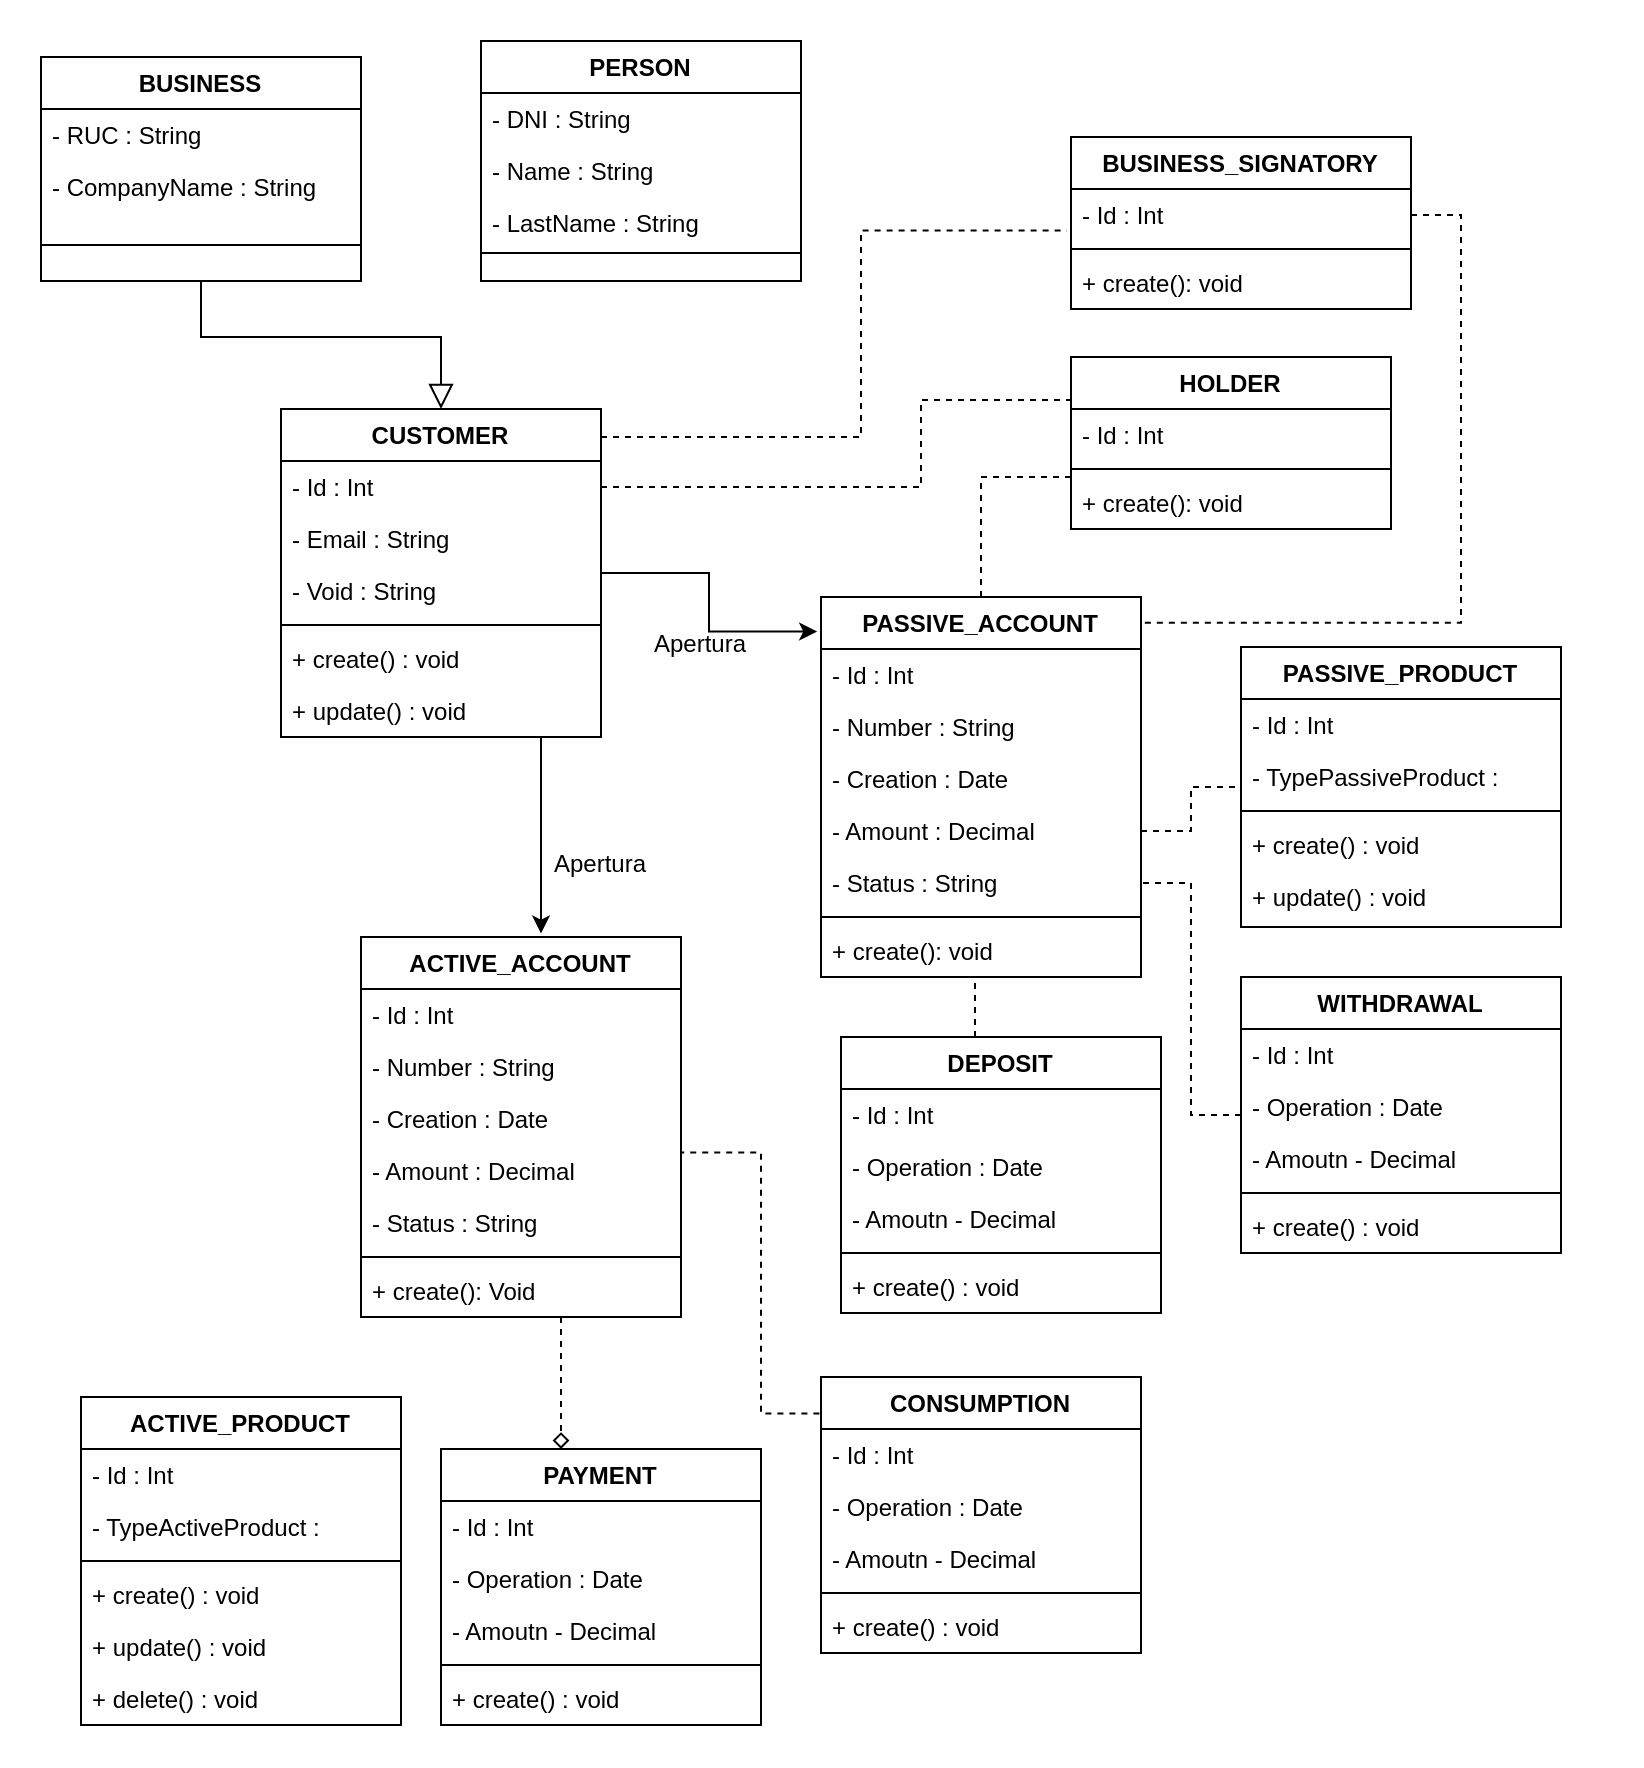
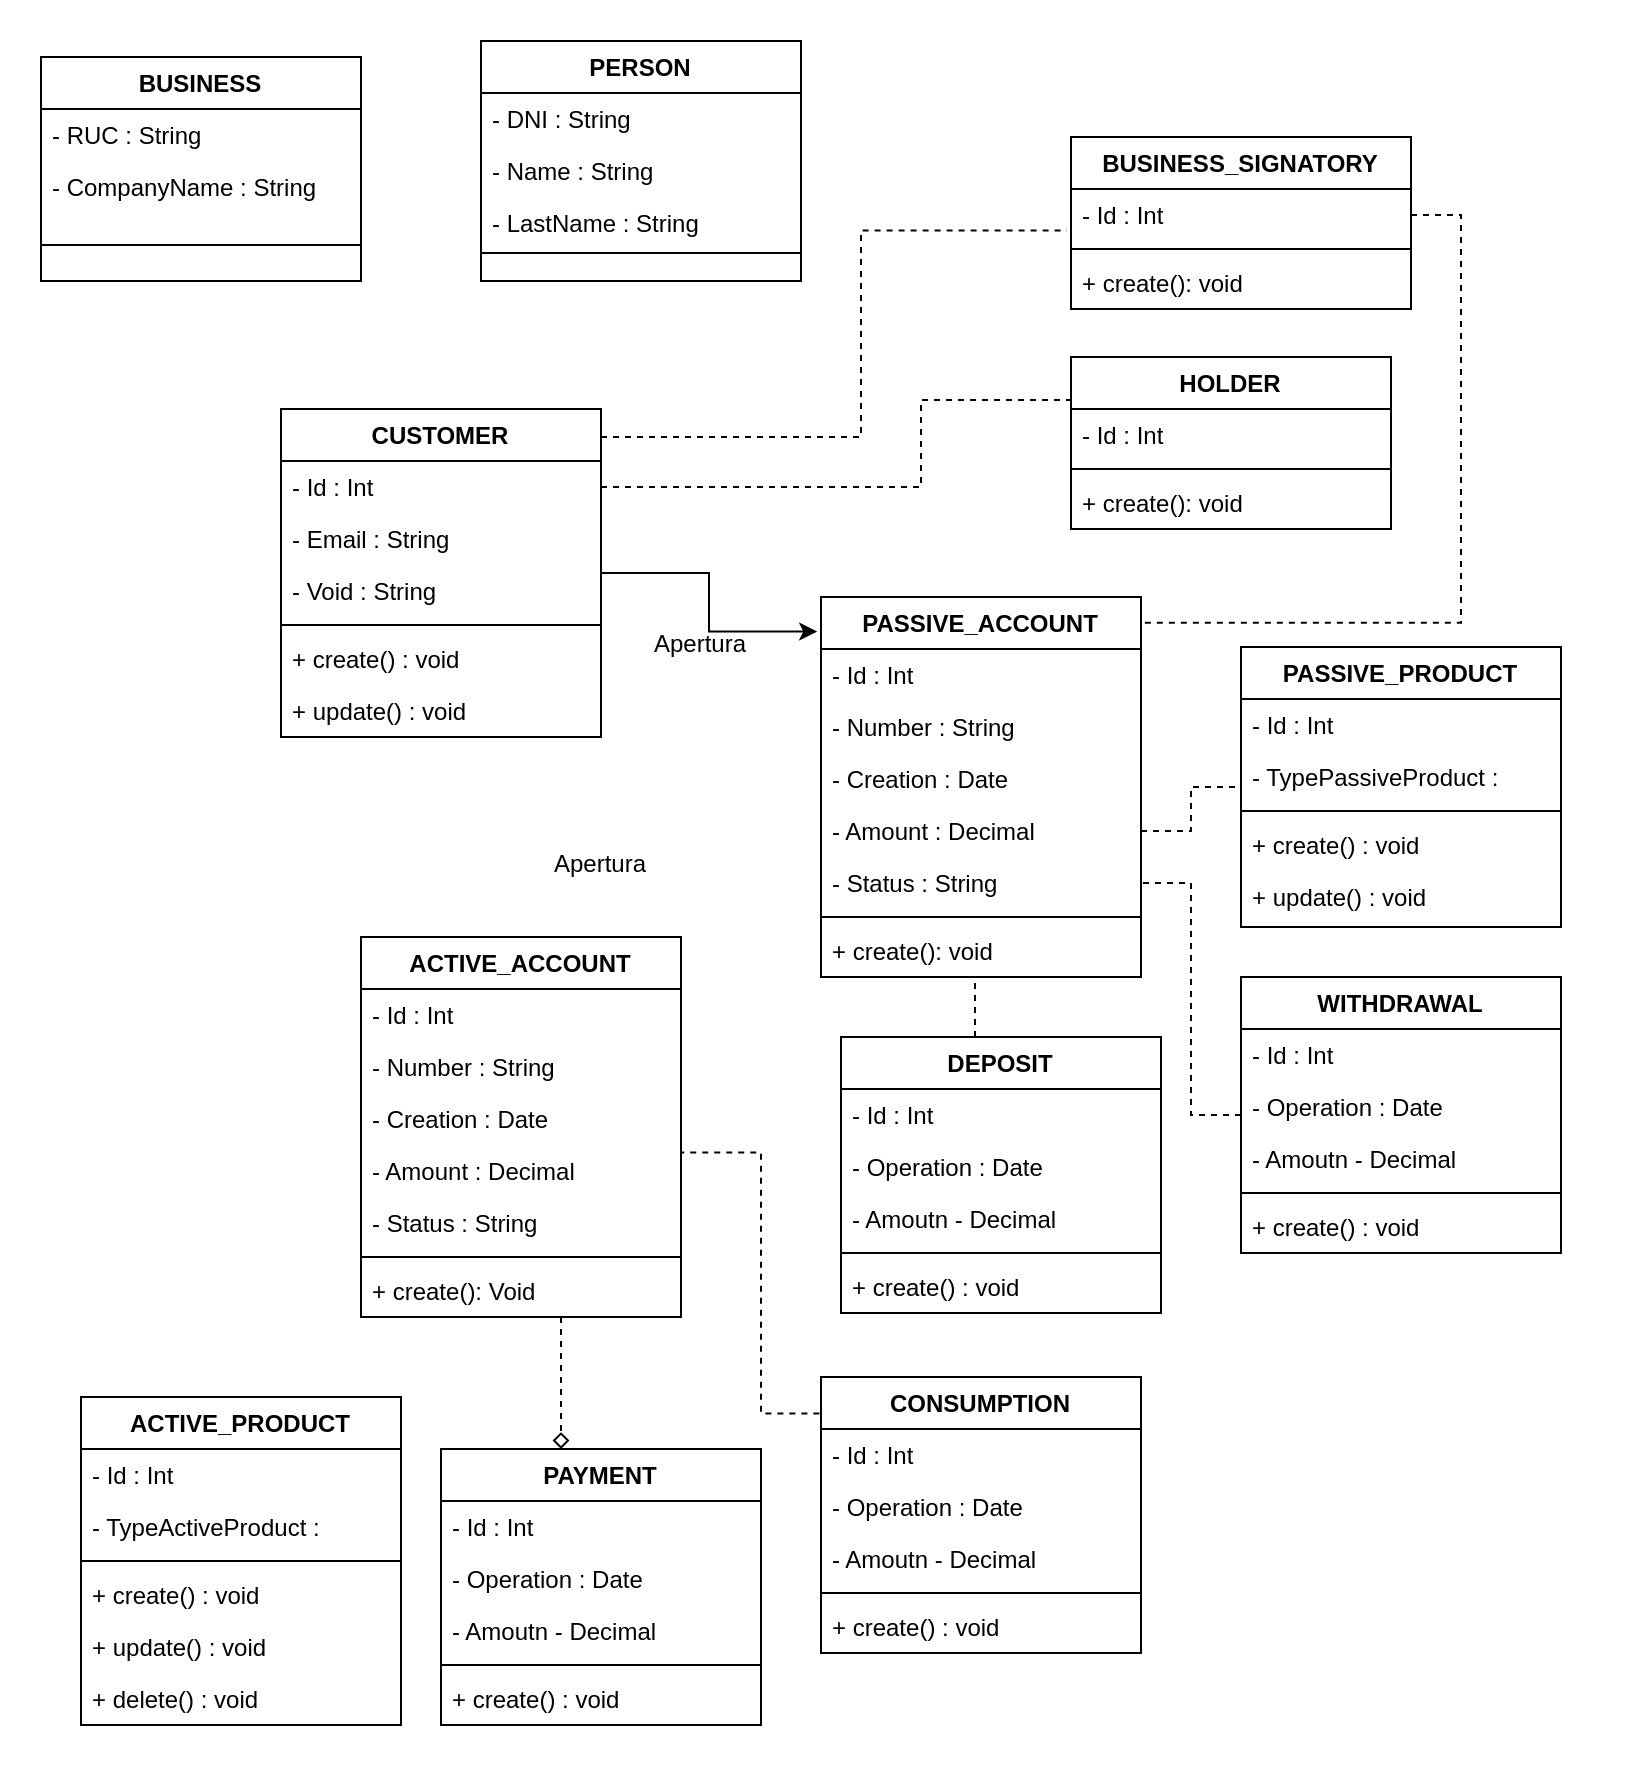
(318, 337) -> none
(981, 493) -> none
(541, 830) -> none
